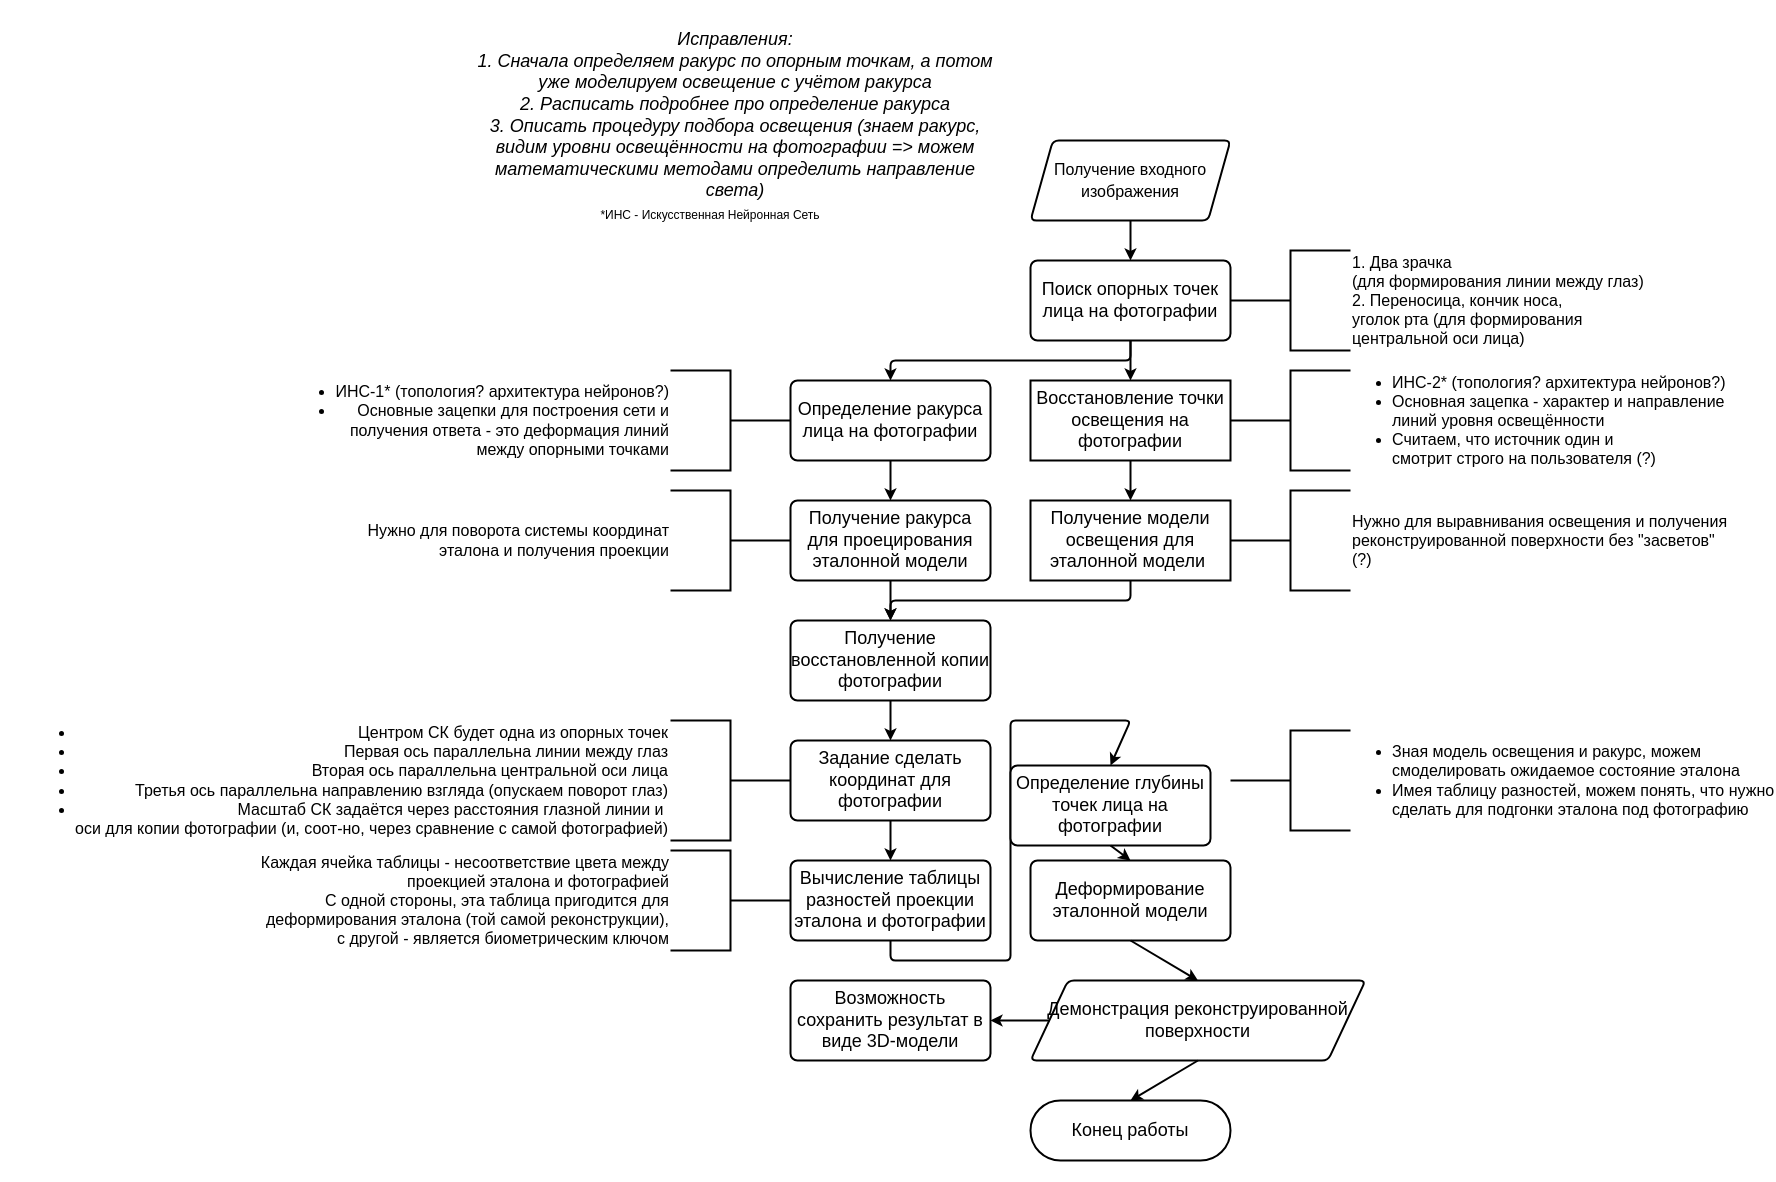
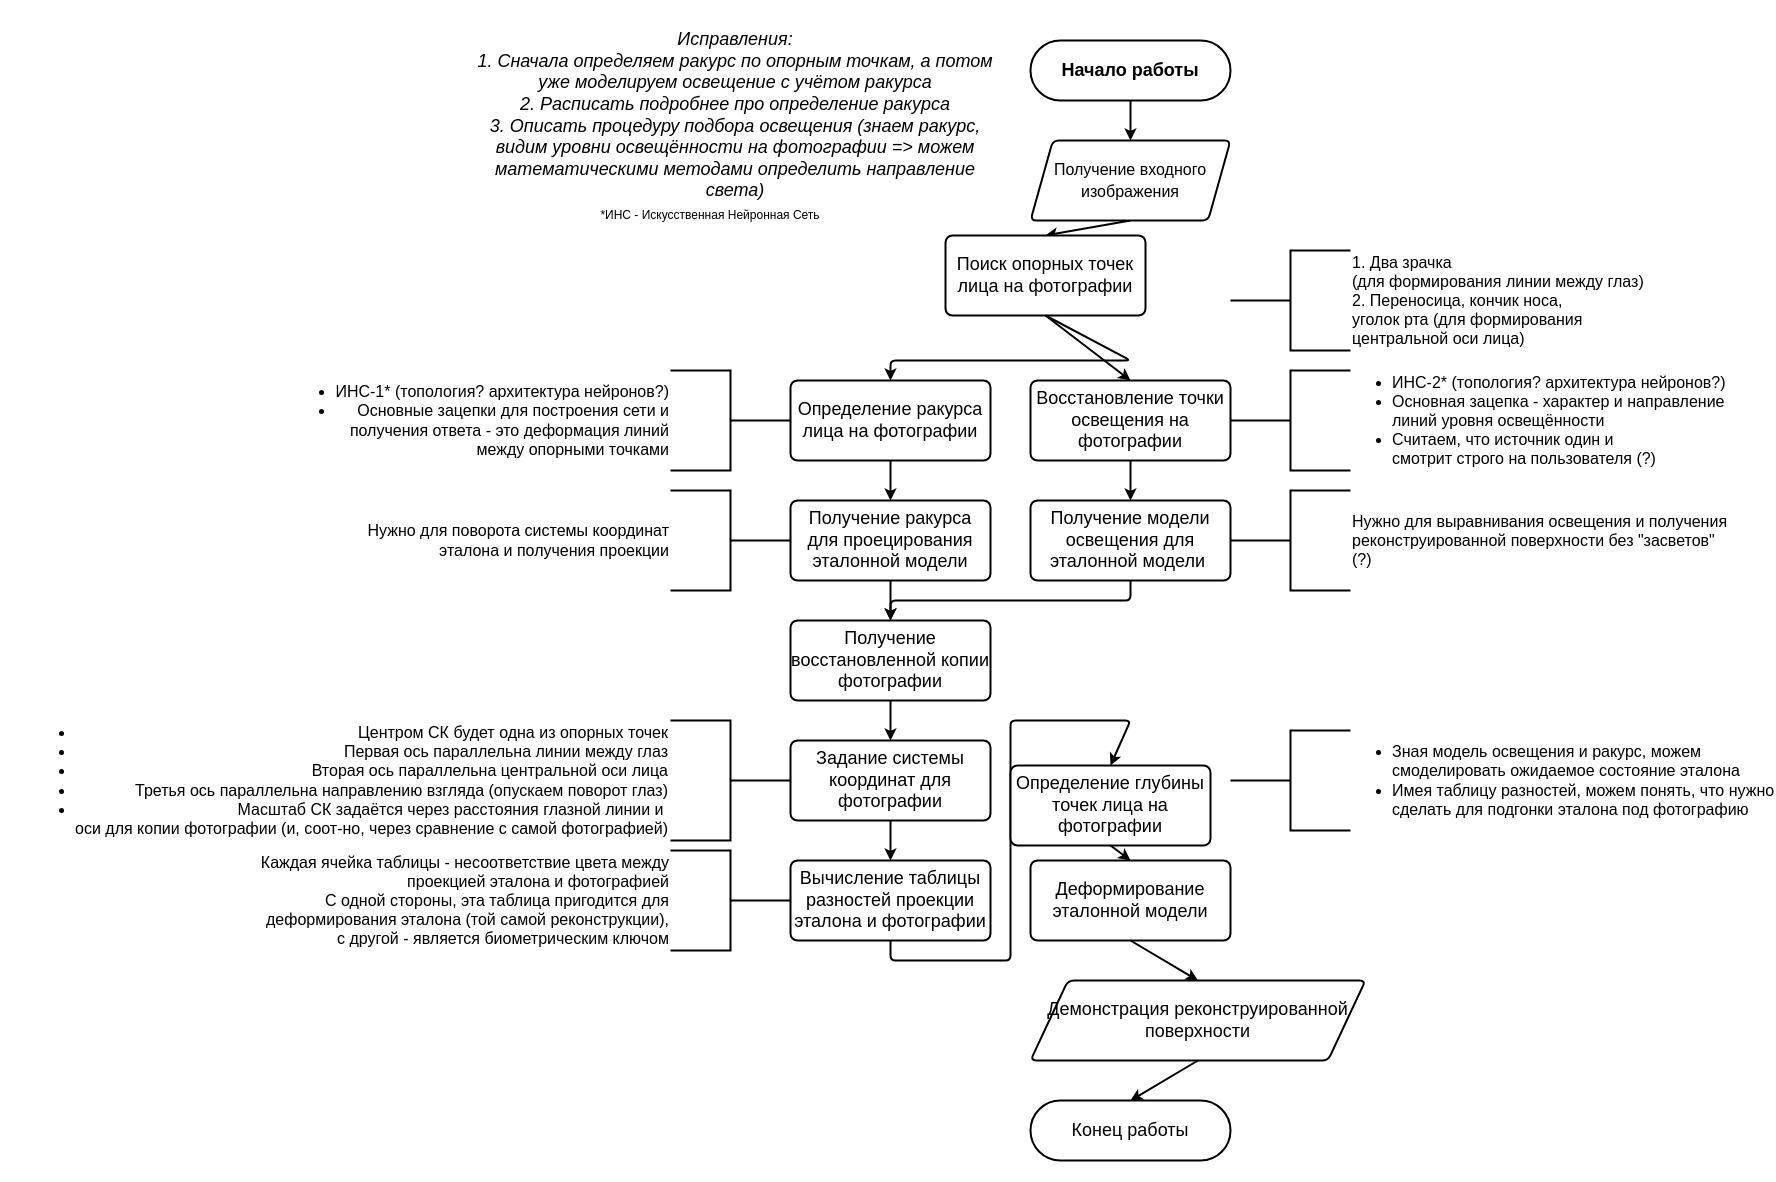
none -> (1131, 71)
none -> (1131, 116)
(1131, 301) -> (1046, 276)
(1131, 421) -> (1131, 421)
(1131, 541) -> (1131, 541)
(891, 781) -> (891, 781)
(891, 1021) -> none
(1024, 1021) -> none
